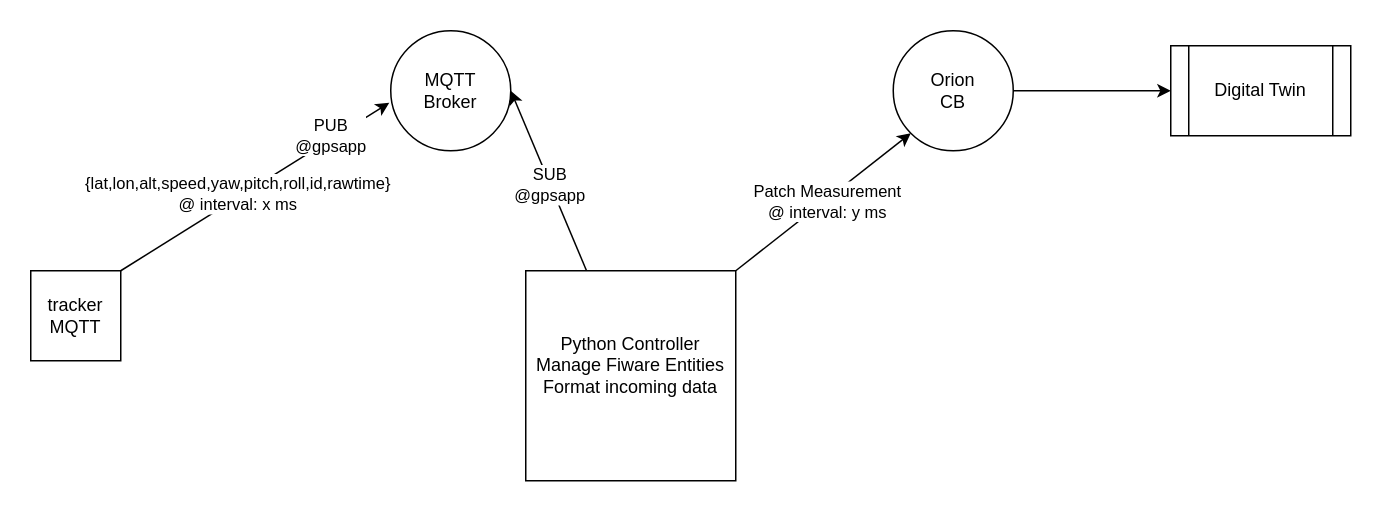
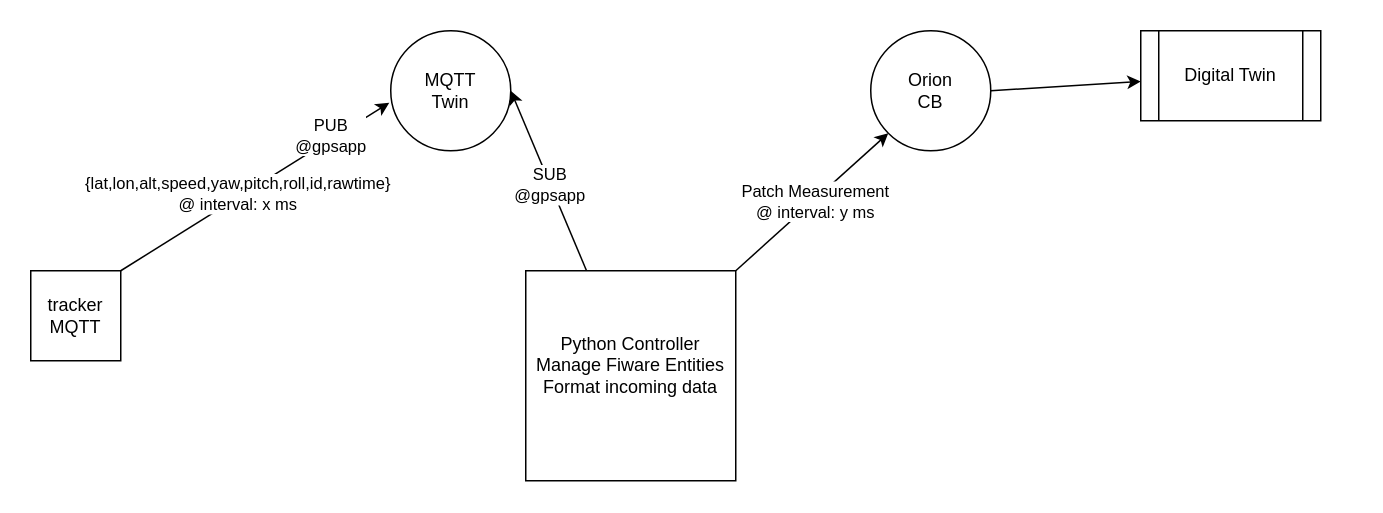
(451, 91) -> (451, 91)
(953, 91) -> (931, 91)
(1261, 91) -> (1231, 76)
